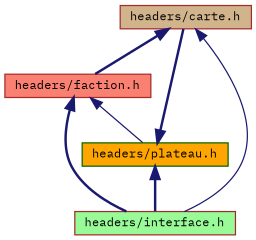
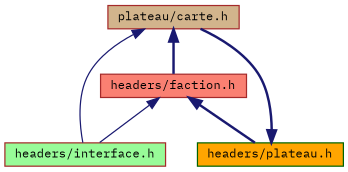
(186, 17) -> (174, 17)
(121, 124) -> (227, 124)
(75, 172) -> (124, 124)
(155, 195) -> none
